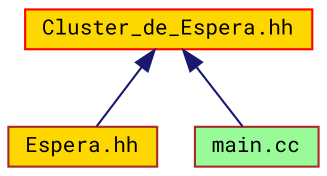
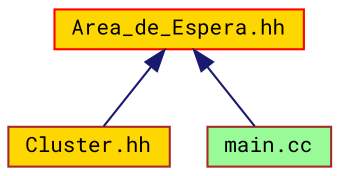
(169, 29) -> (179, 29)
(83, 147) -> (89, 147)
